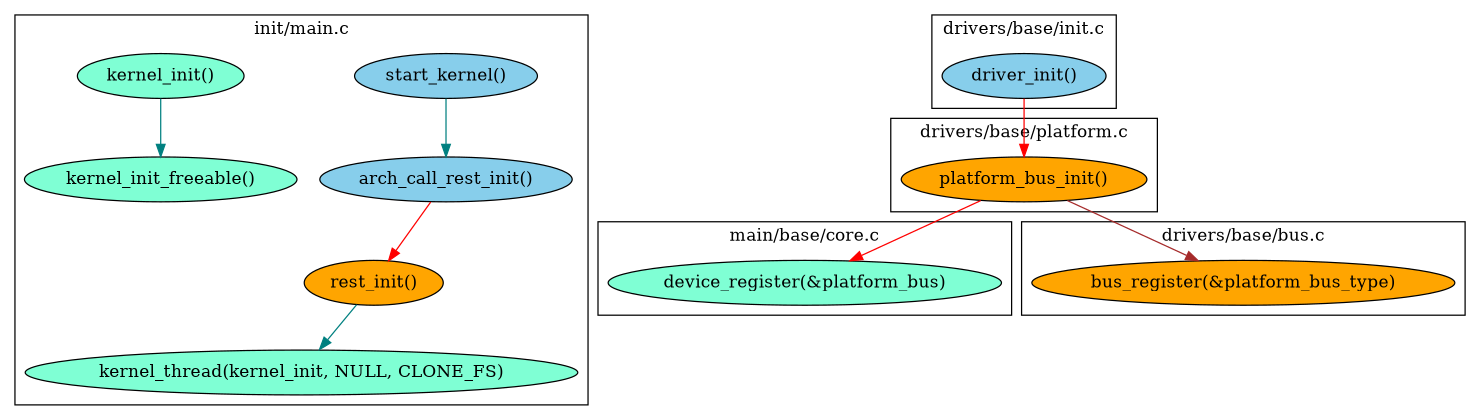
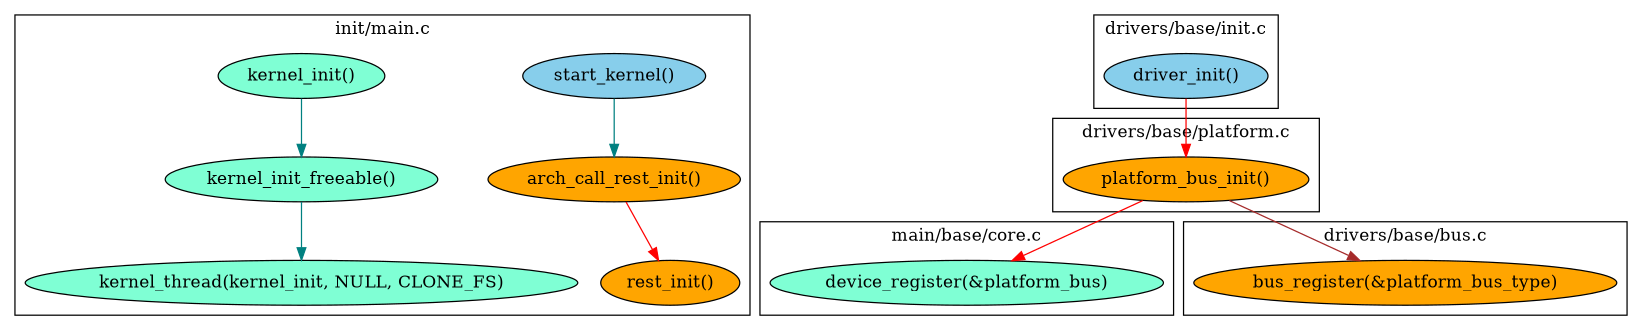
(446, 179) -> (614, 179)
(342, 322) -> (301, 225)
